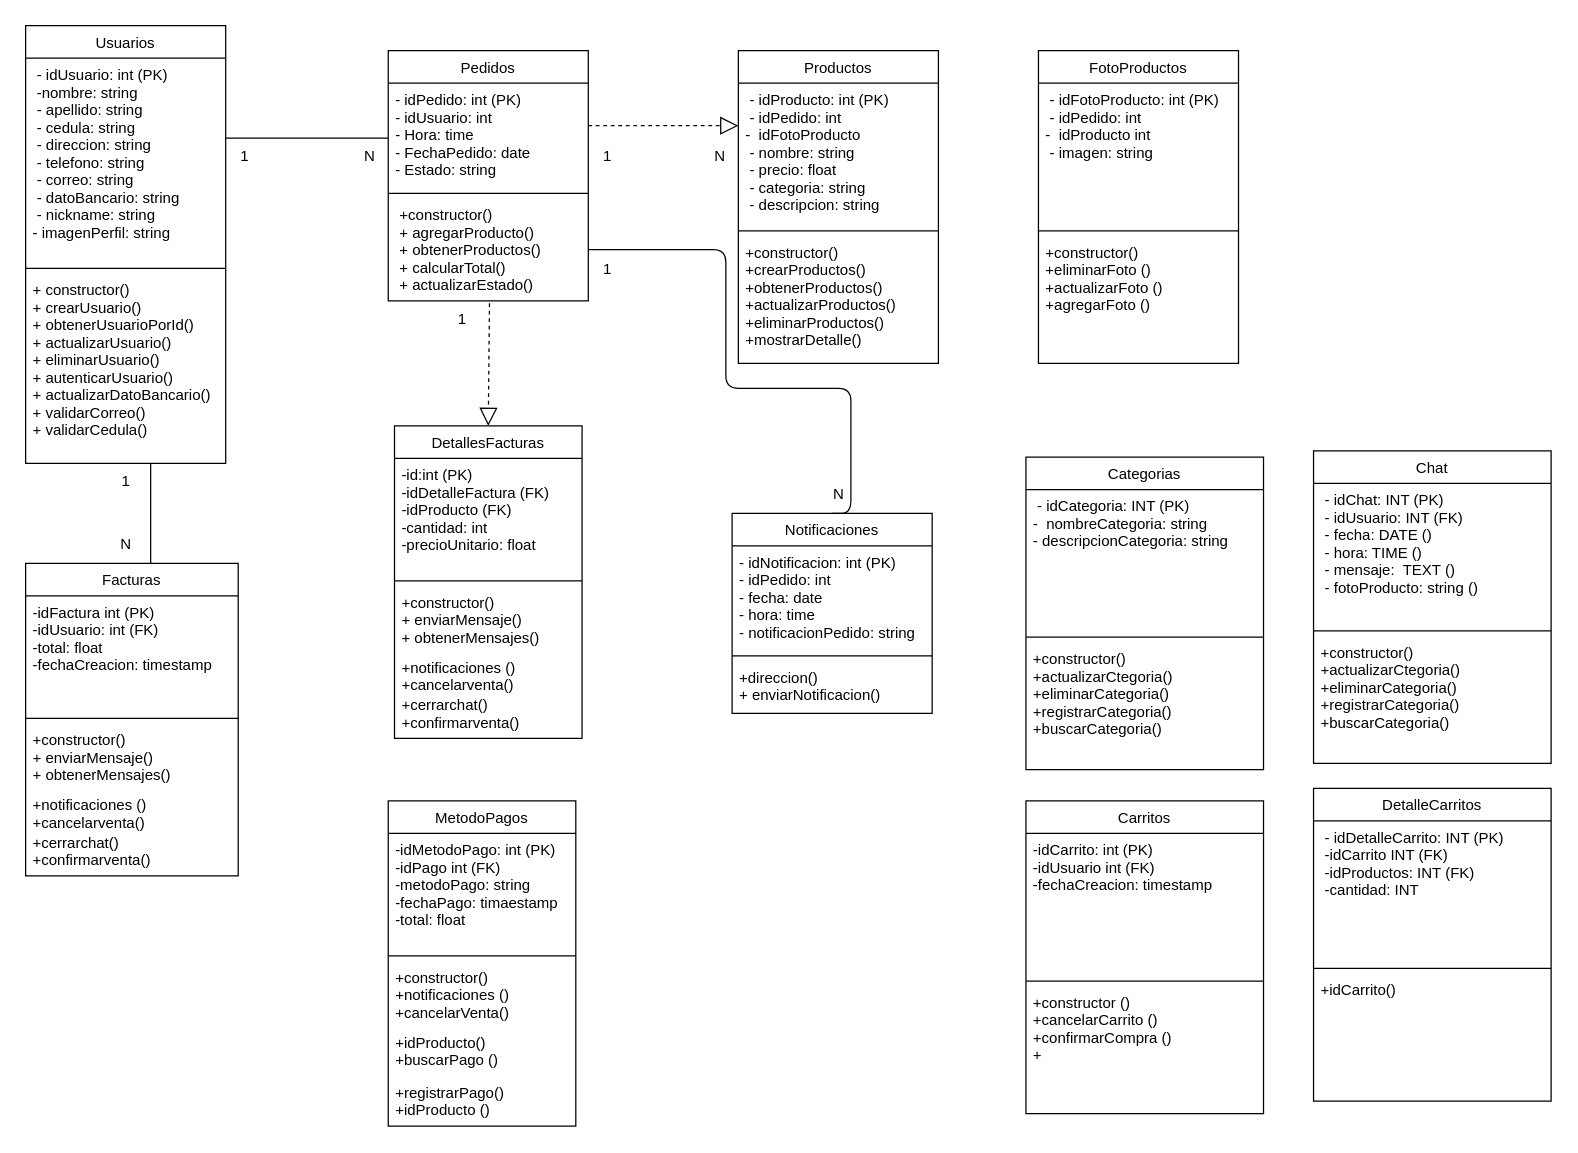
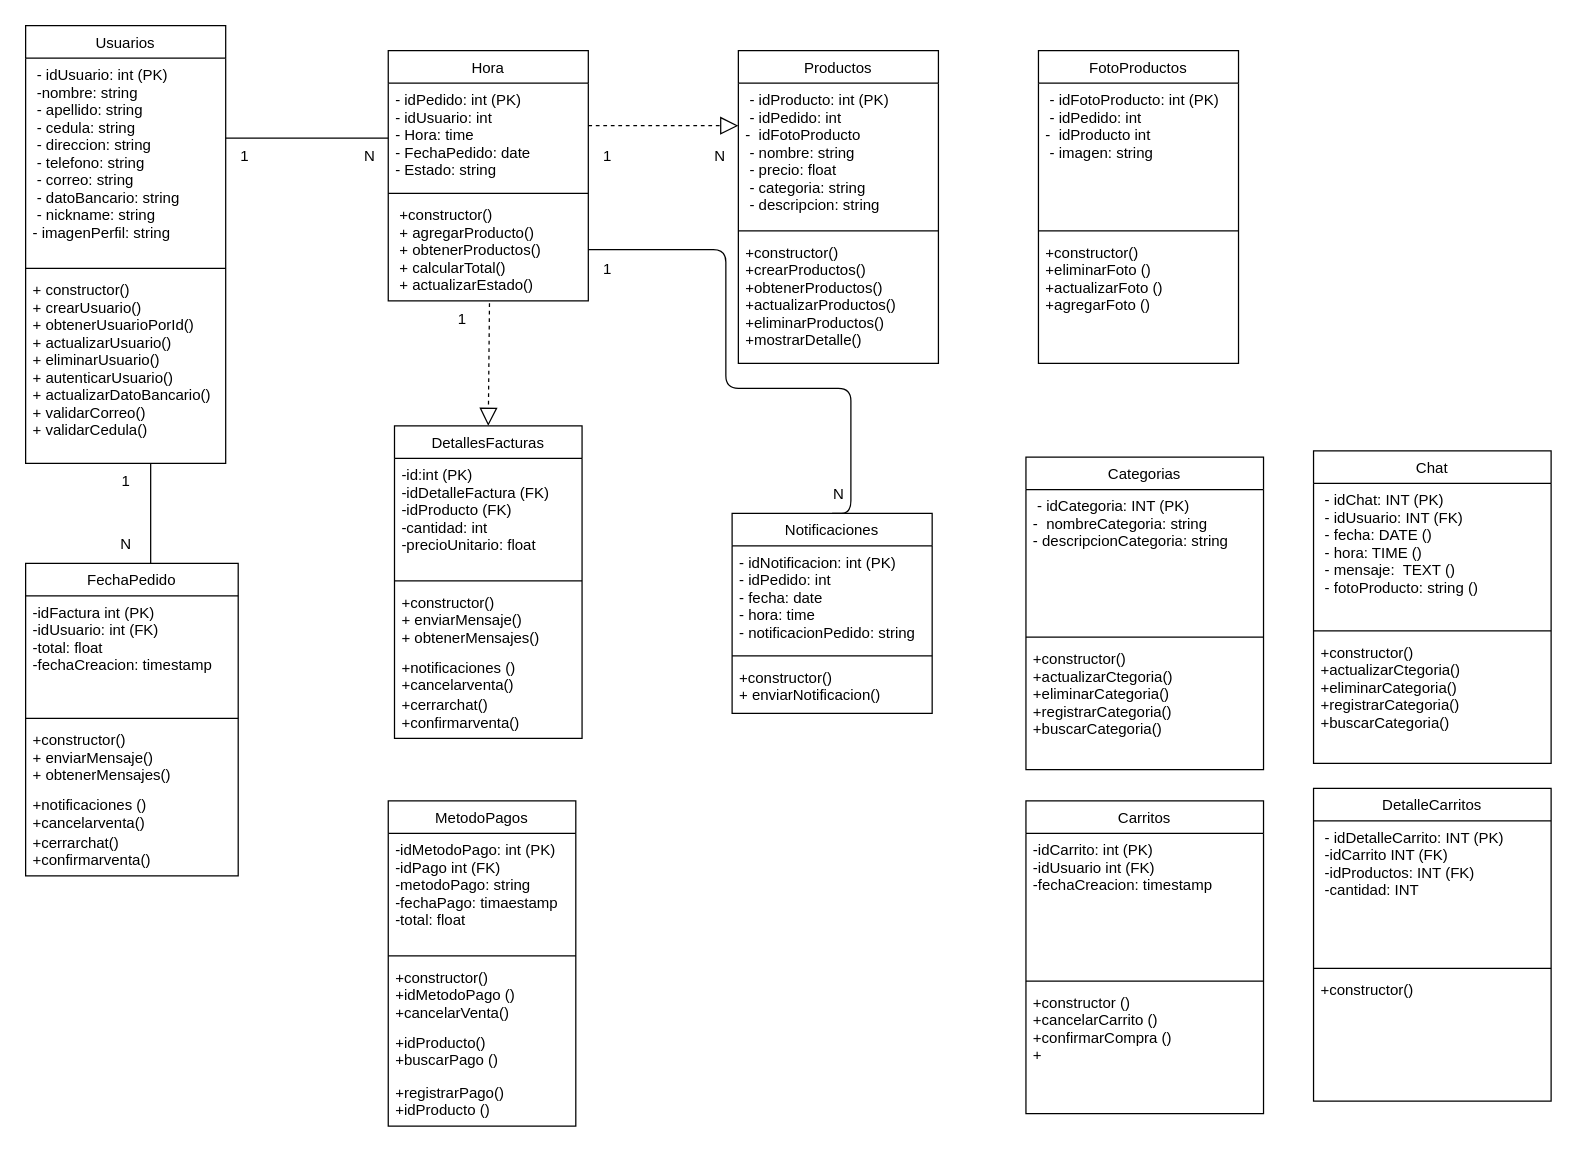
(488, 68) -> (488, 68)
(131, 580) -> (131, 580)
(785, 678) -> (798, 678)
(454, 978) -> (454, 978)
(1367, 990) -> (1379, 990)
